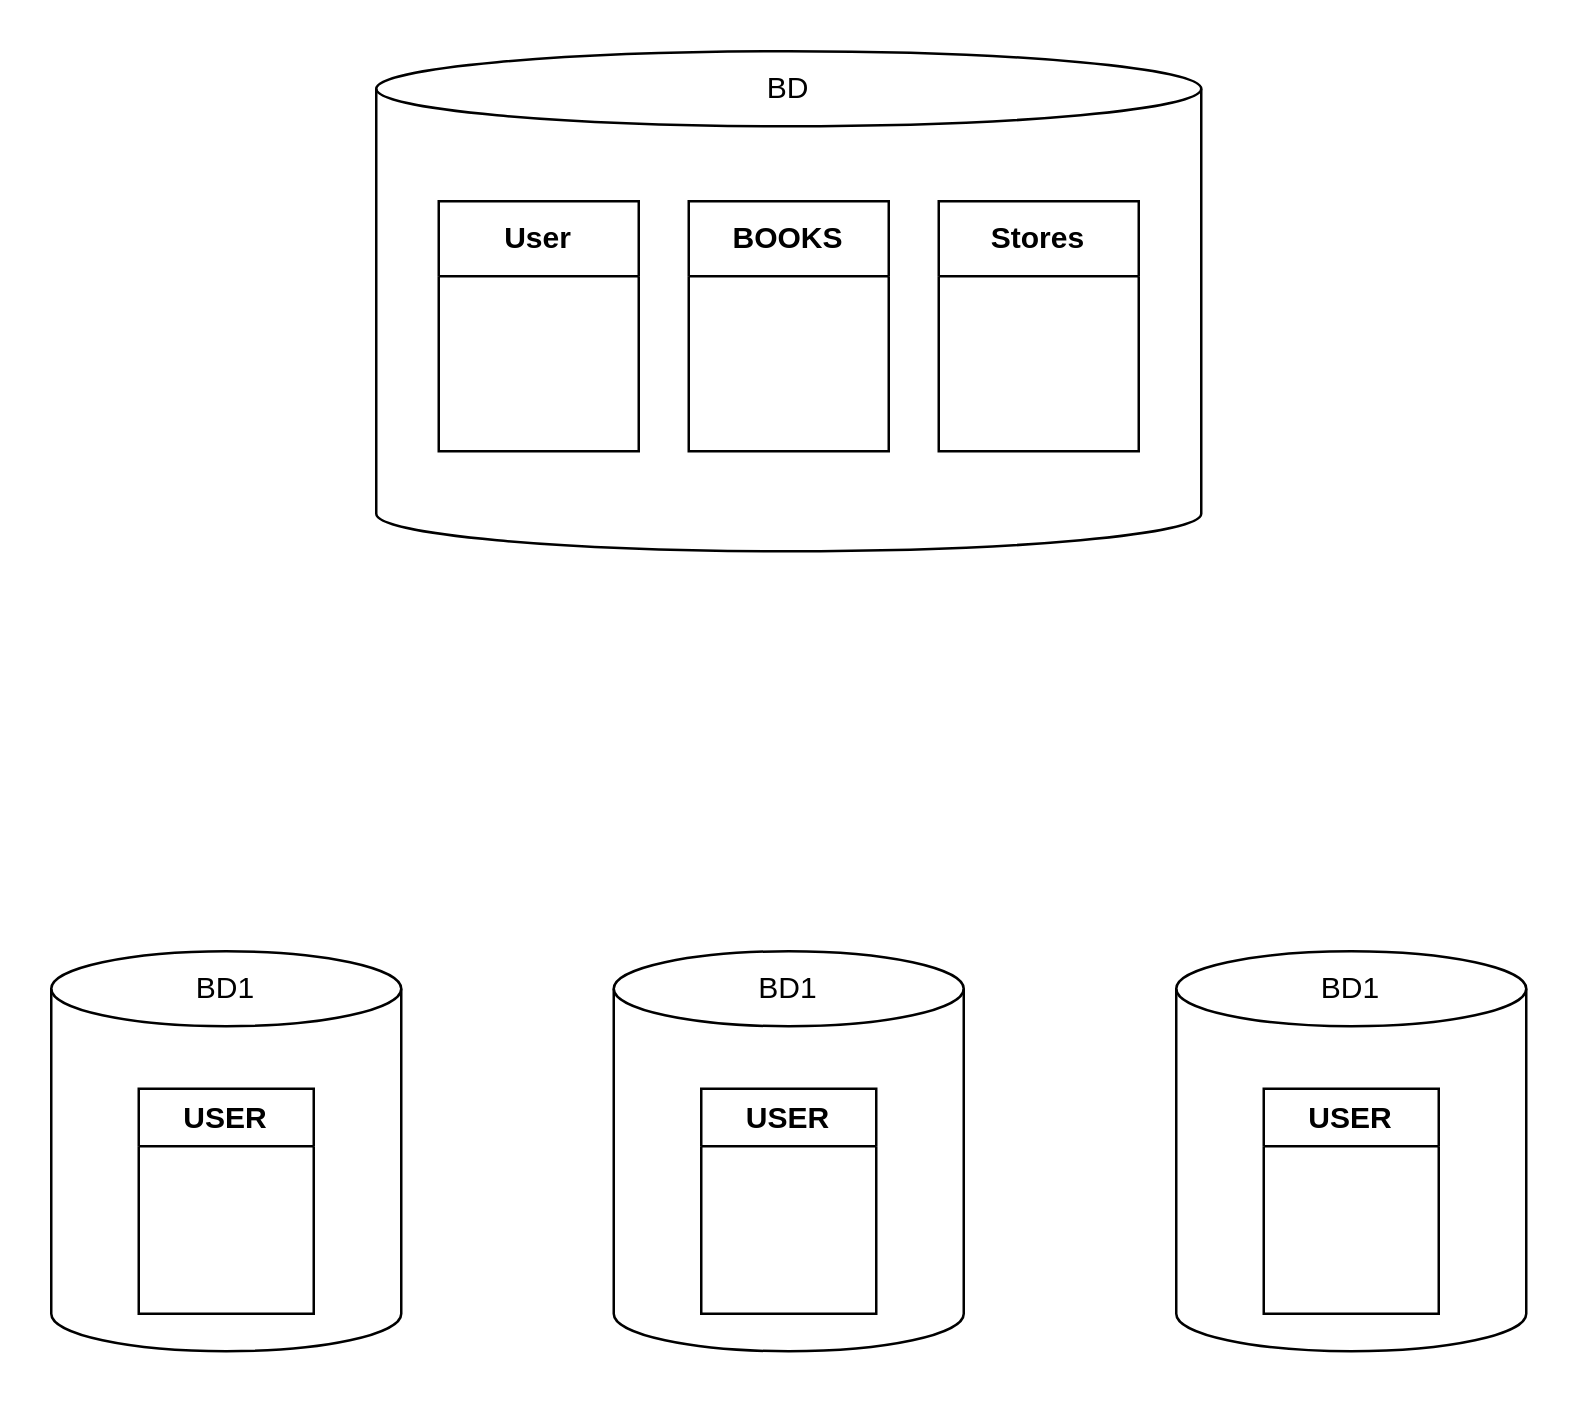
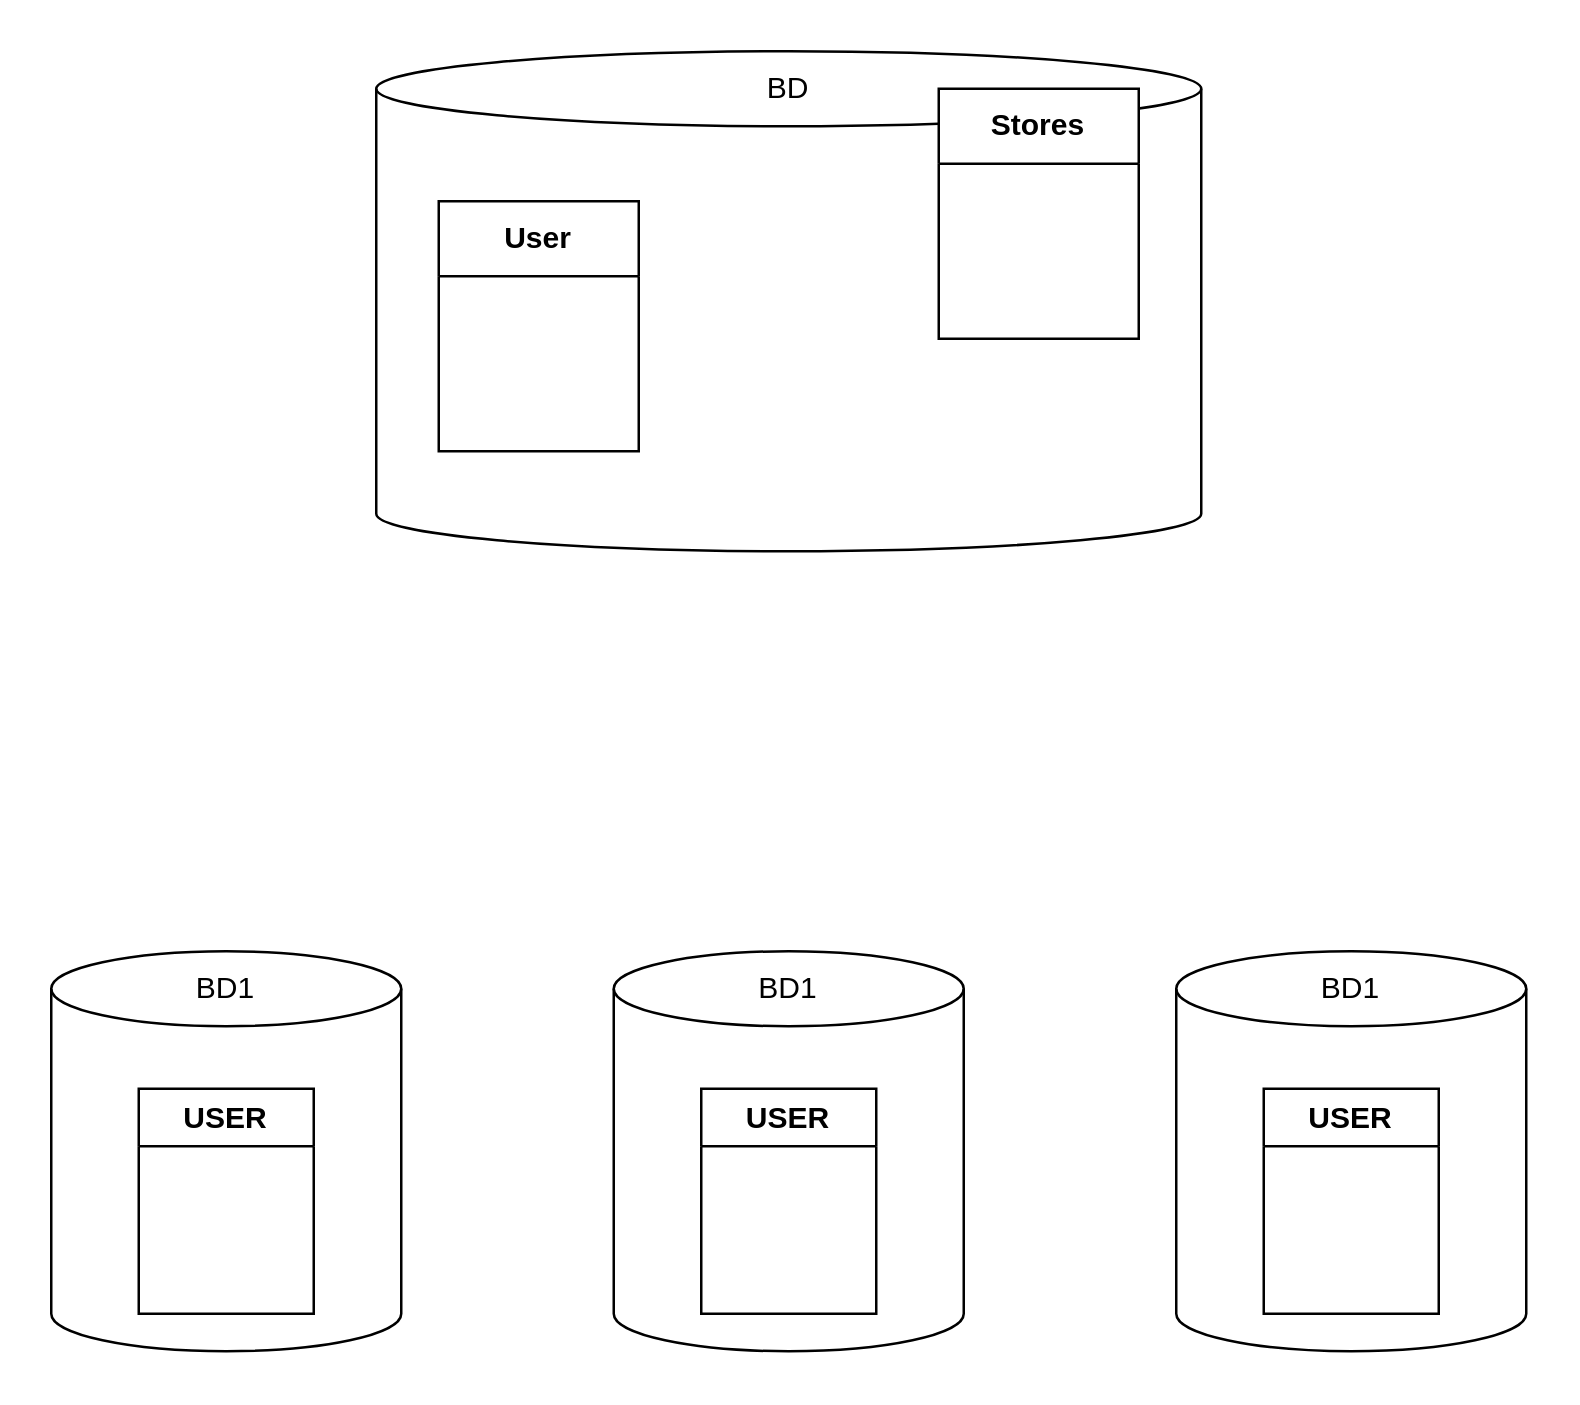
(789, 326) -> none
(1039, 326) -> (1039, 214)
